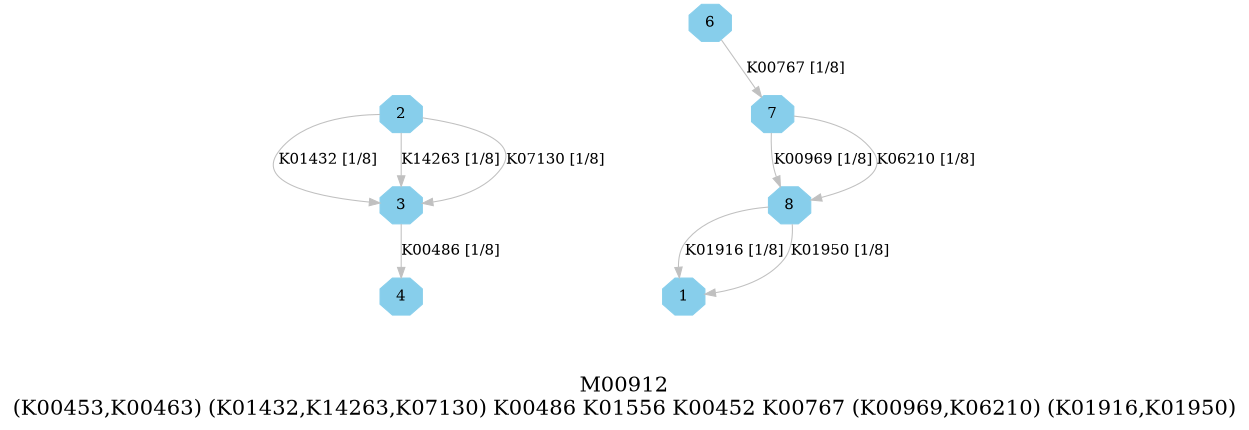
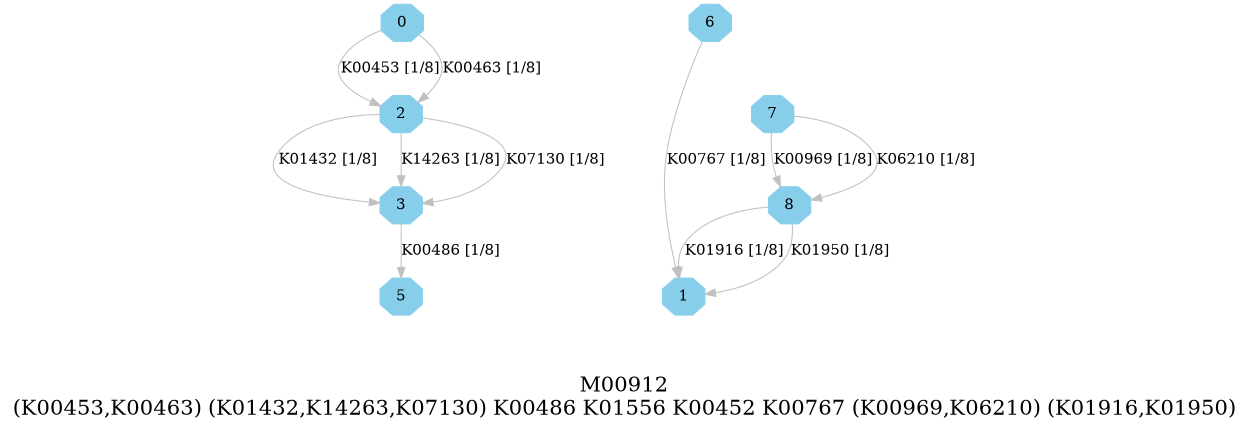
none -> (402, 23)
(738, 64) -> (667, 152)
(401, 297) -> (401, 297)
